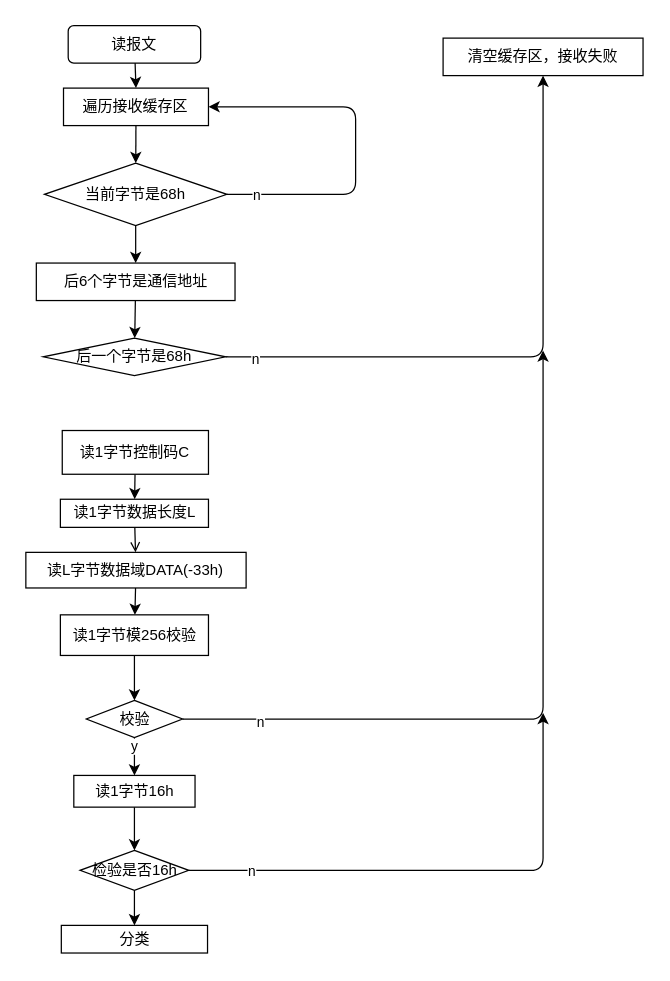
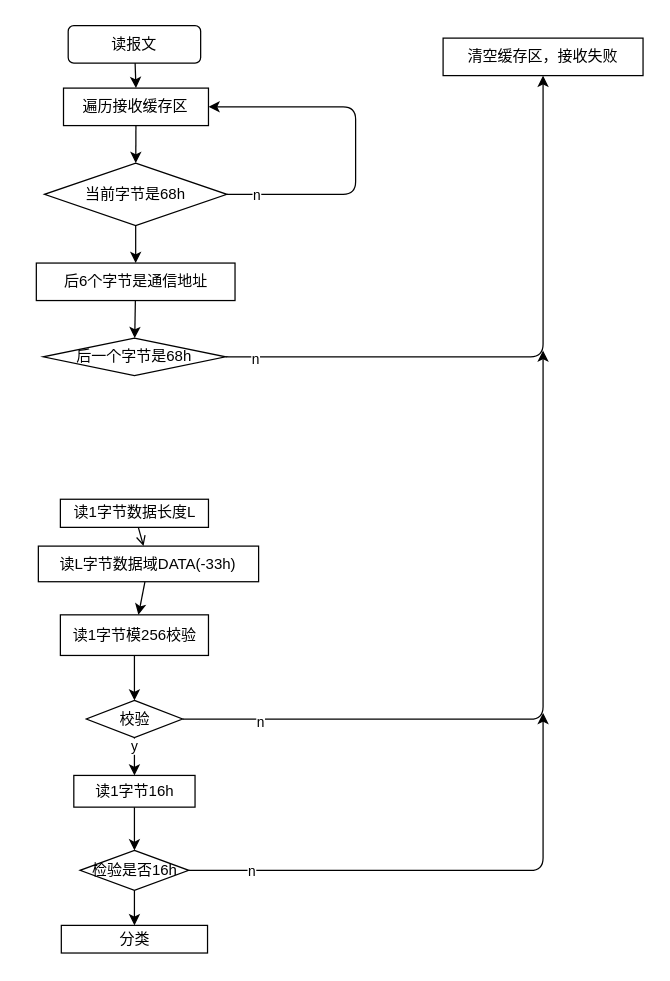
(135, 453) -> none
(135, 482) -> none
(136, 570) -> (148, 564)
